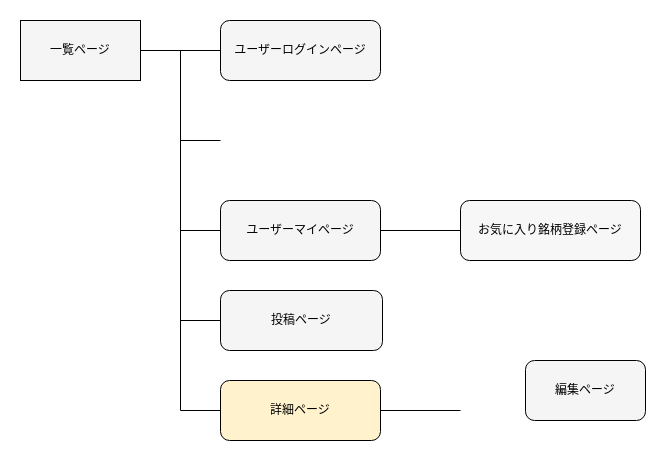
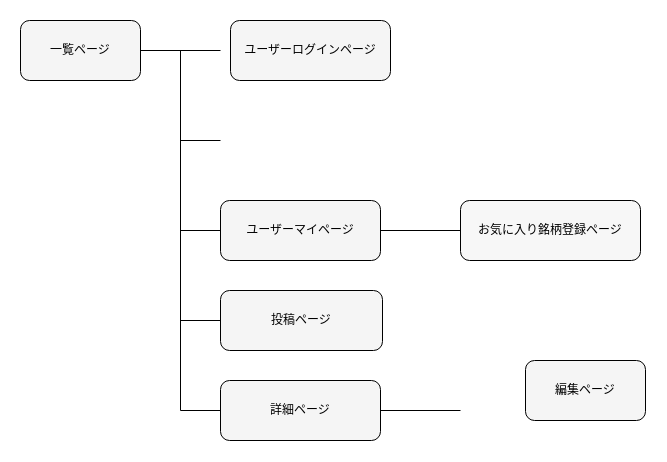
(81, 51) -> (81, 51)
(301, 51) -> (311, 51)
(301, 411) -> (301, 411)
